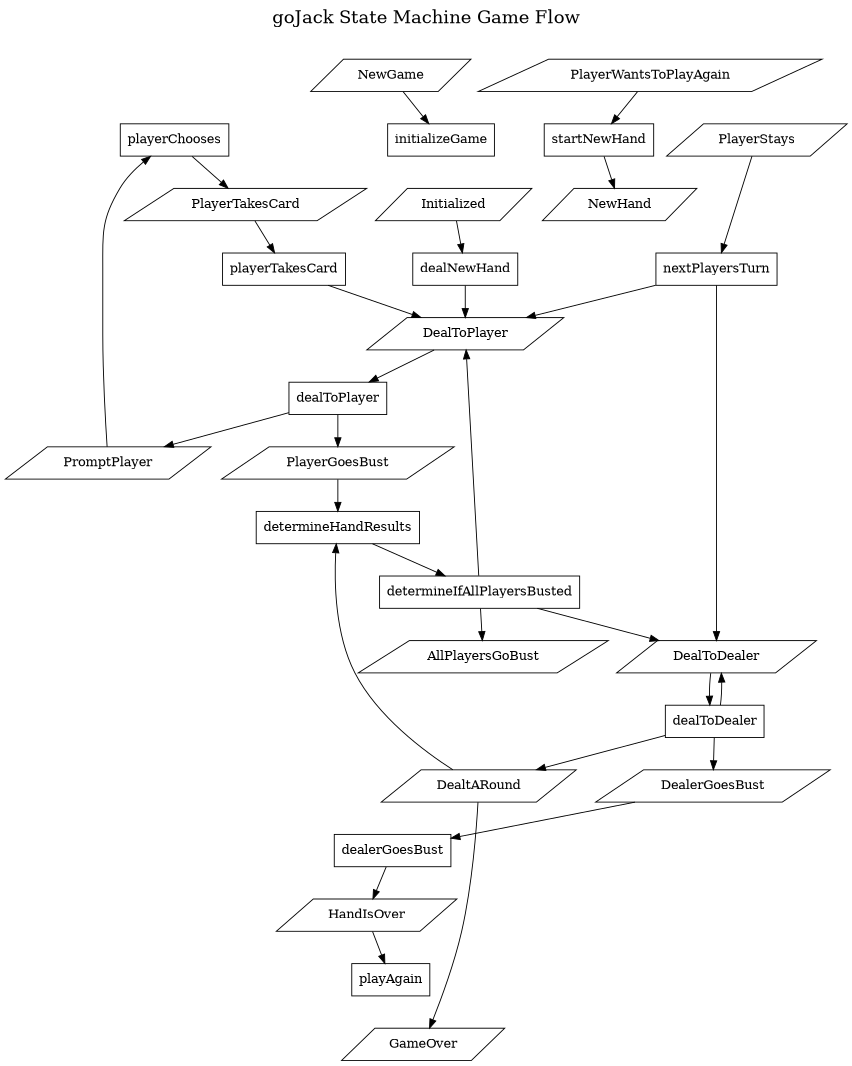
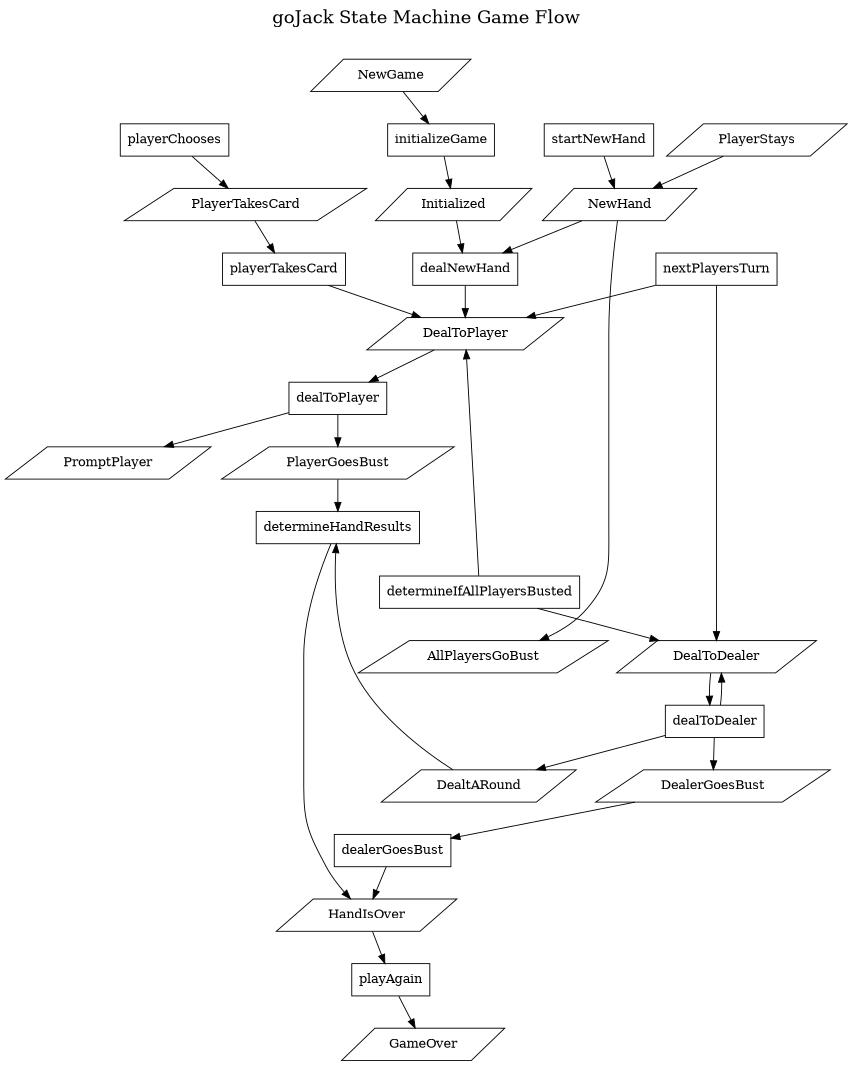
(650, 75) -> none
none -> (446, 168)
(738, 200) -> (692, 170)
none -> (547, 235)
(103, 298) -> none
(405, 558) -> (304, 721)
(481, 620) -> (609, 441)
(465, 913) -> (405, 1008)
